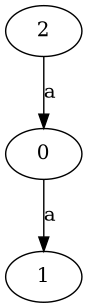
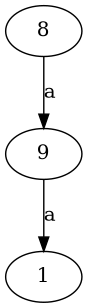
(44, 31) -> (44, 31)
(44, 154) -> (44, 154)
